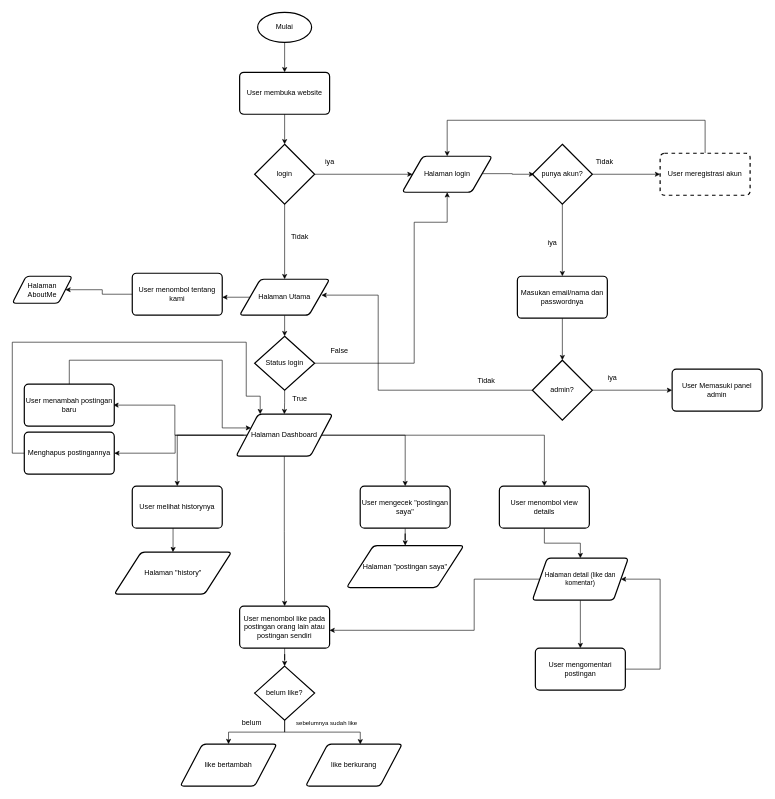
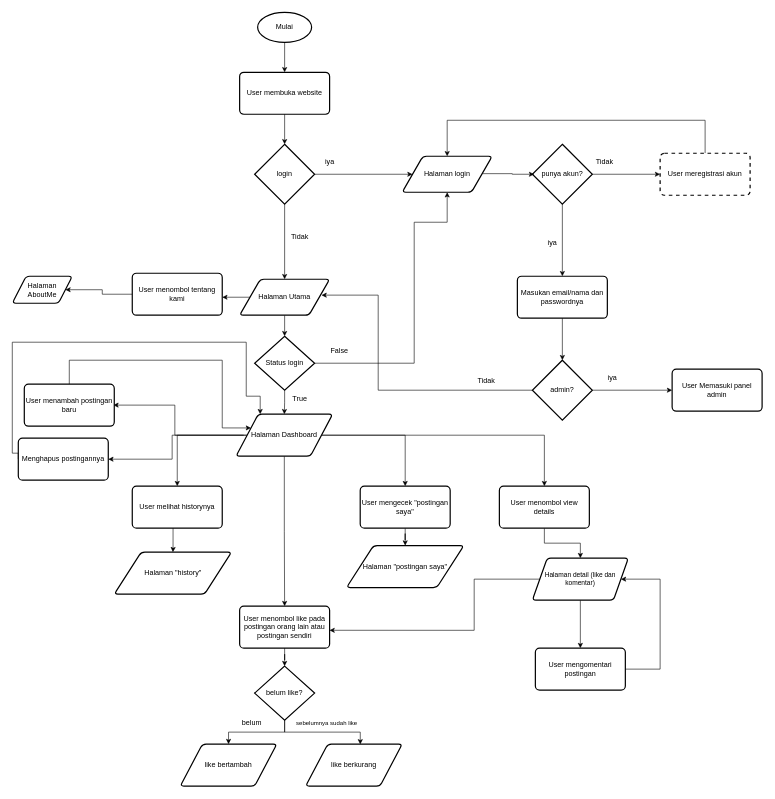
(69, 453) -> (63, 459)
